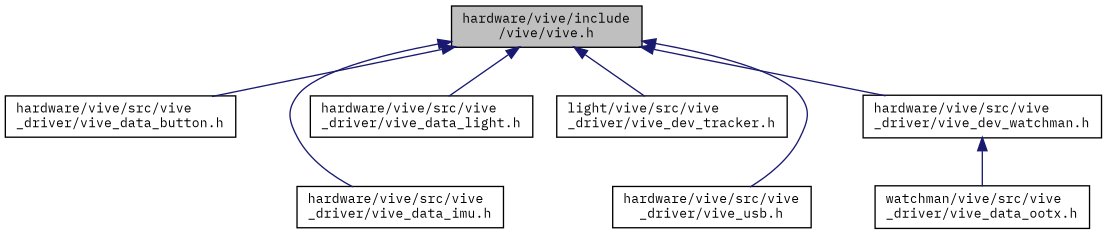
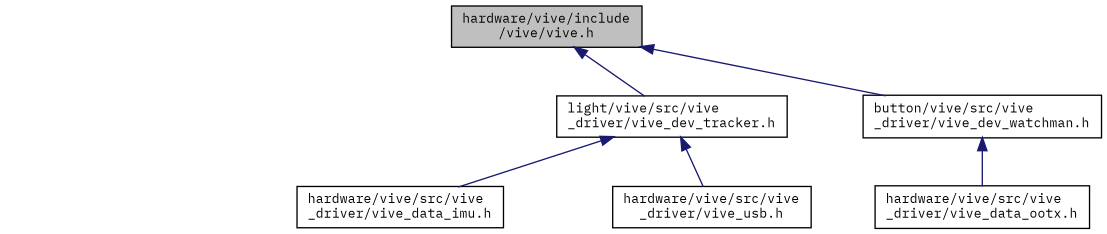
(309, 85) -> (530, 164)
(791, 87) -> (695, 168)
(121, 117) -> none
(422, 117) -> none
(982, 117) -> (982, 117)
(982, 207) -> (982, 207)
